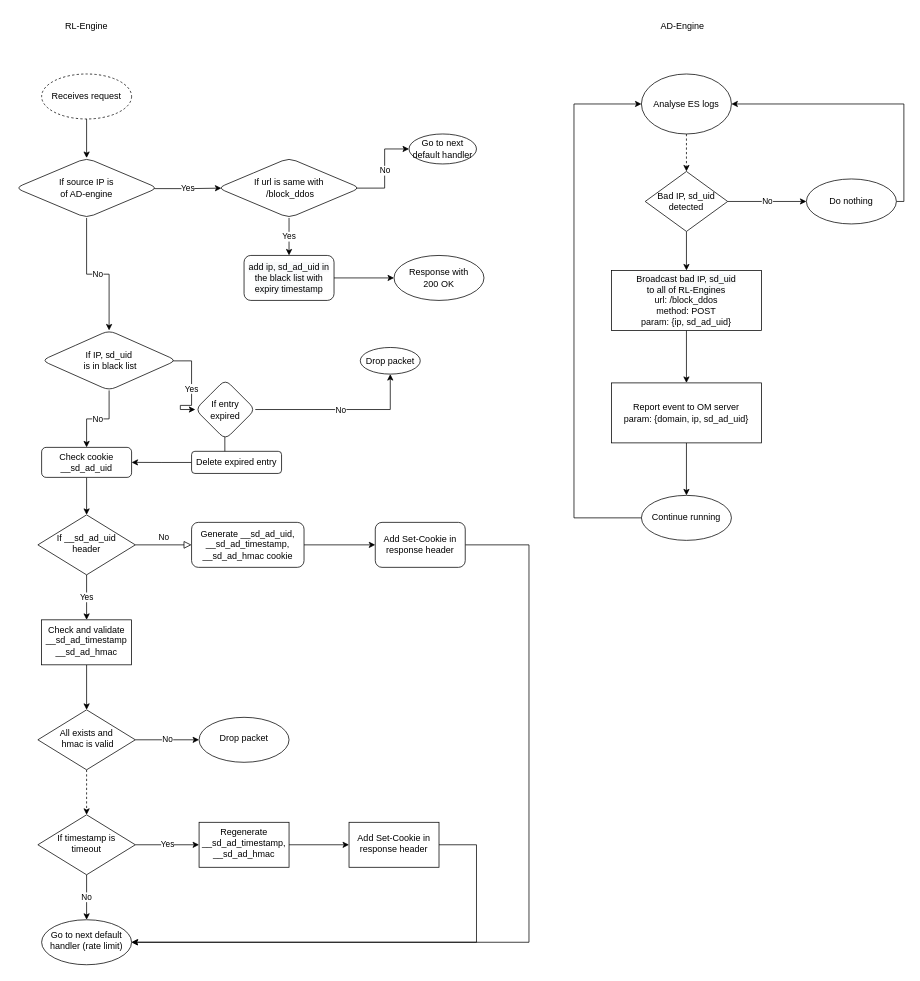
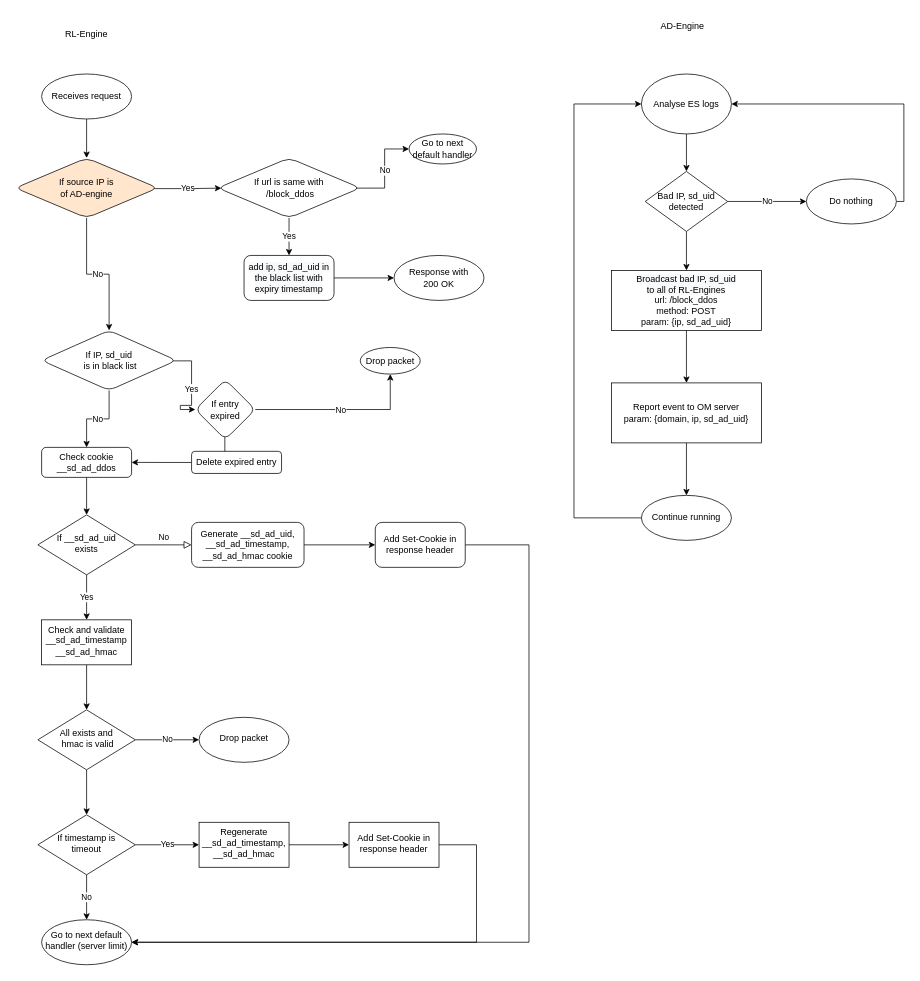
(87, 27) -> (87, 34)
(87, 96) -> (87, 96)
(687, 149) -> (687, 149)
(87, 188) -> (87, 188)
(87, 462) -> (87, 462)
(87, 543) -> (87, 543)
(87, 790) -> (87, 790)
(87, 941) -> (87, 941)
